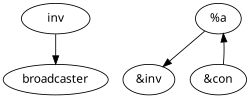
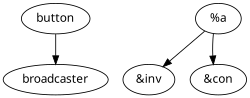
(56, 19) -> (56, 19)
(224, 53) -> (213, 45)
